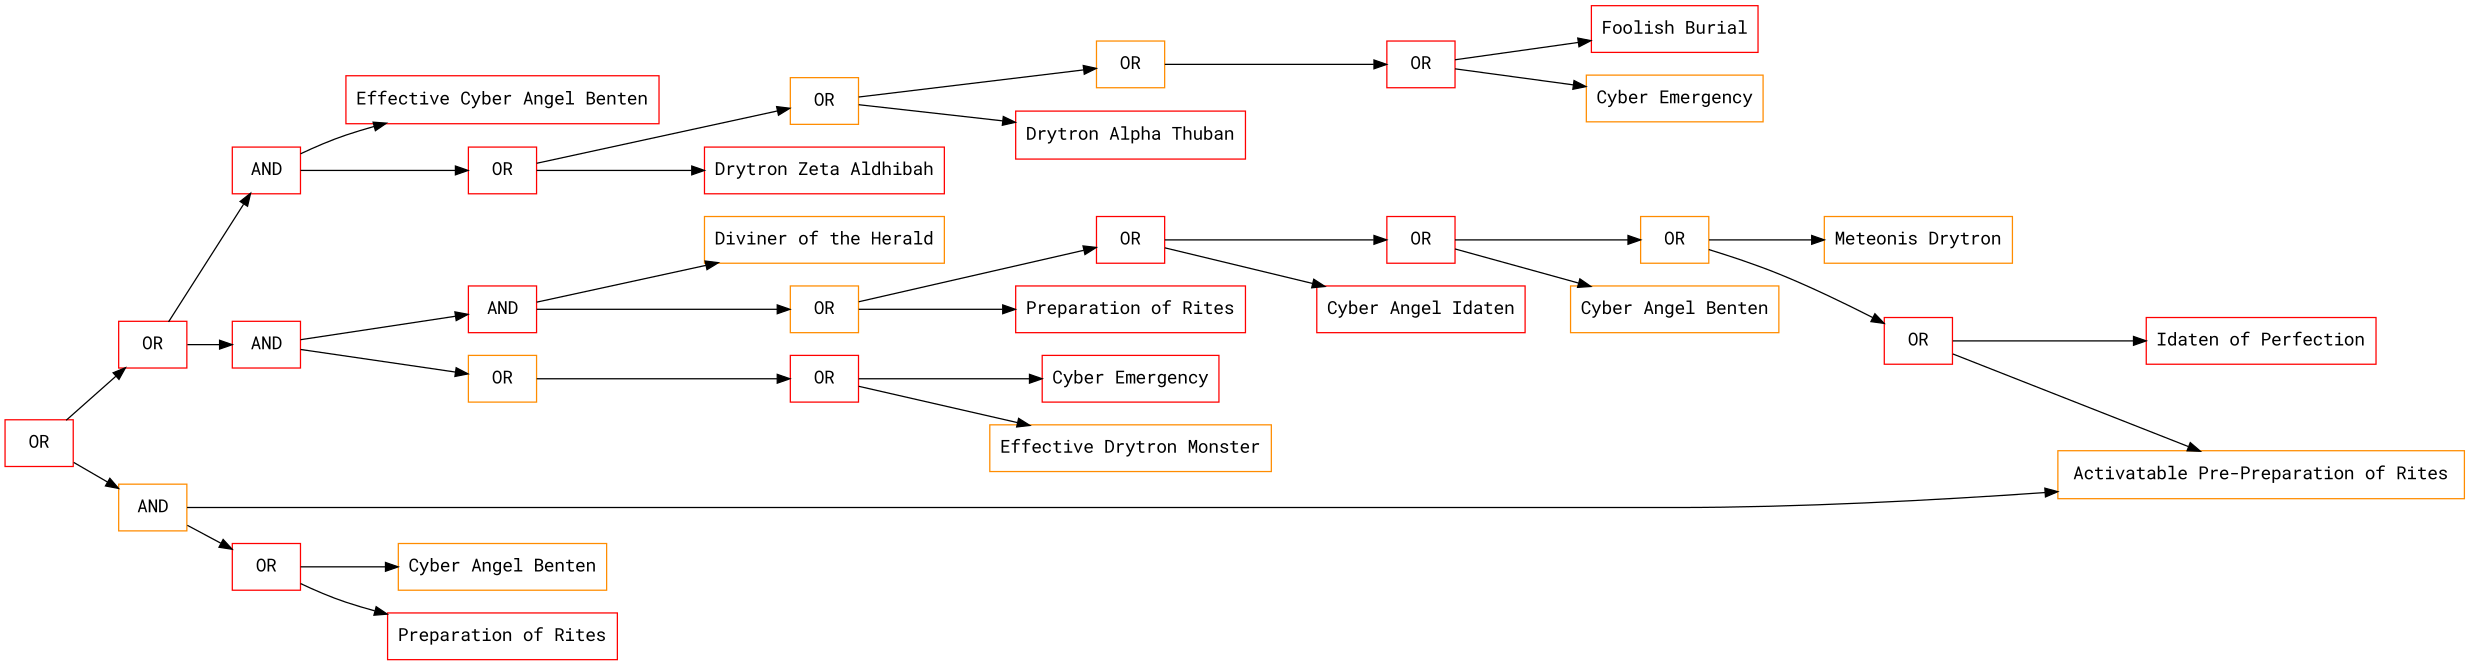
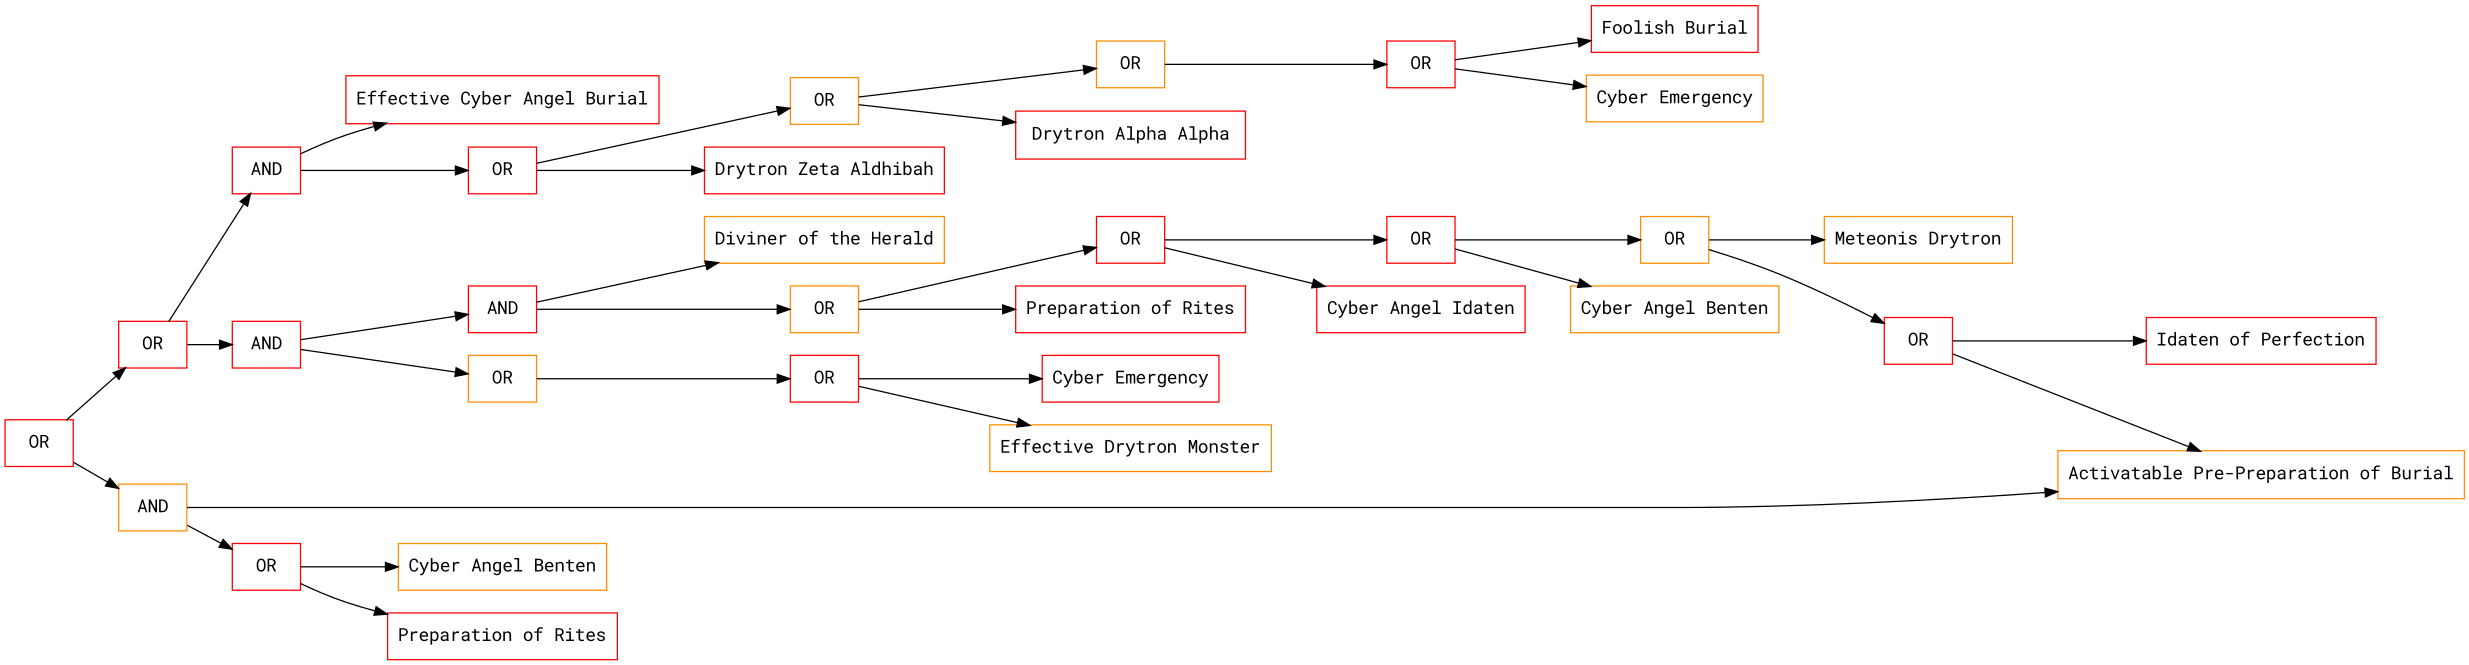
(502, 100) -> (502, 100)
(1131, 135) -> (1131, 135)
(2261, 475) -> (2261, 475)
